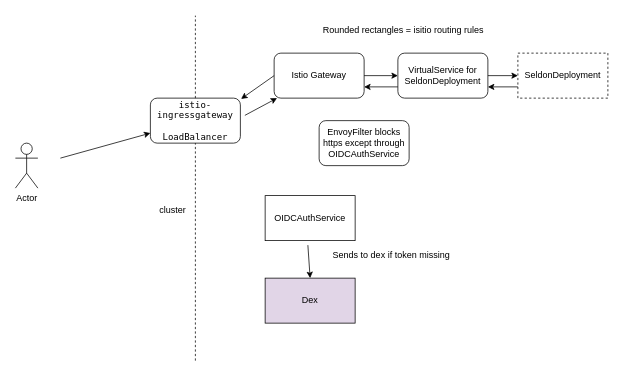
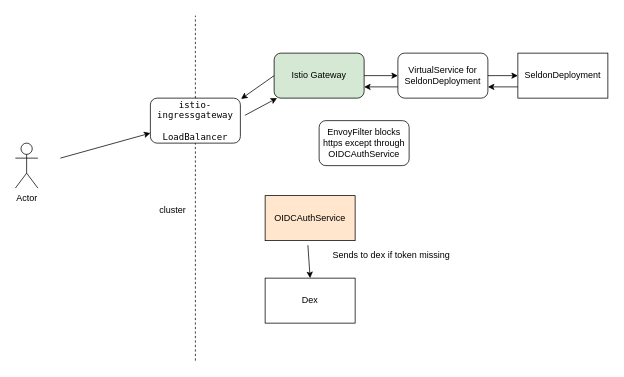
(404, 30) -> none
(319, 75) -> (319, 75)
(563, 75) -> (563, 75)
(310, 218) -> (310, 218)
(310, 300) -> (310, 300)
